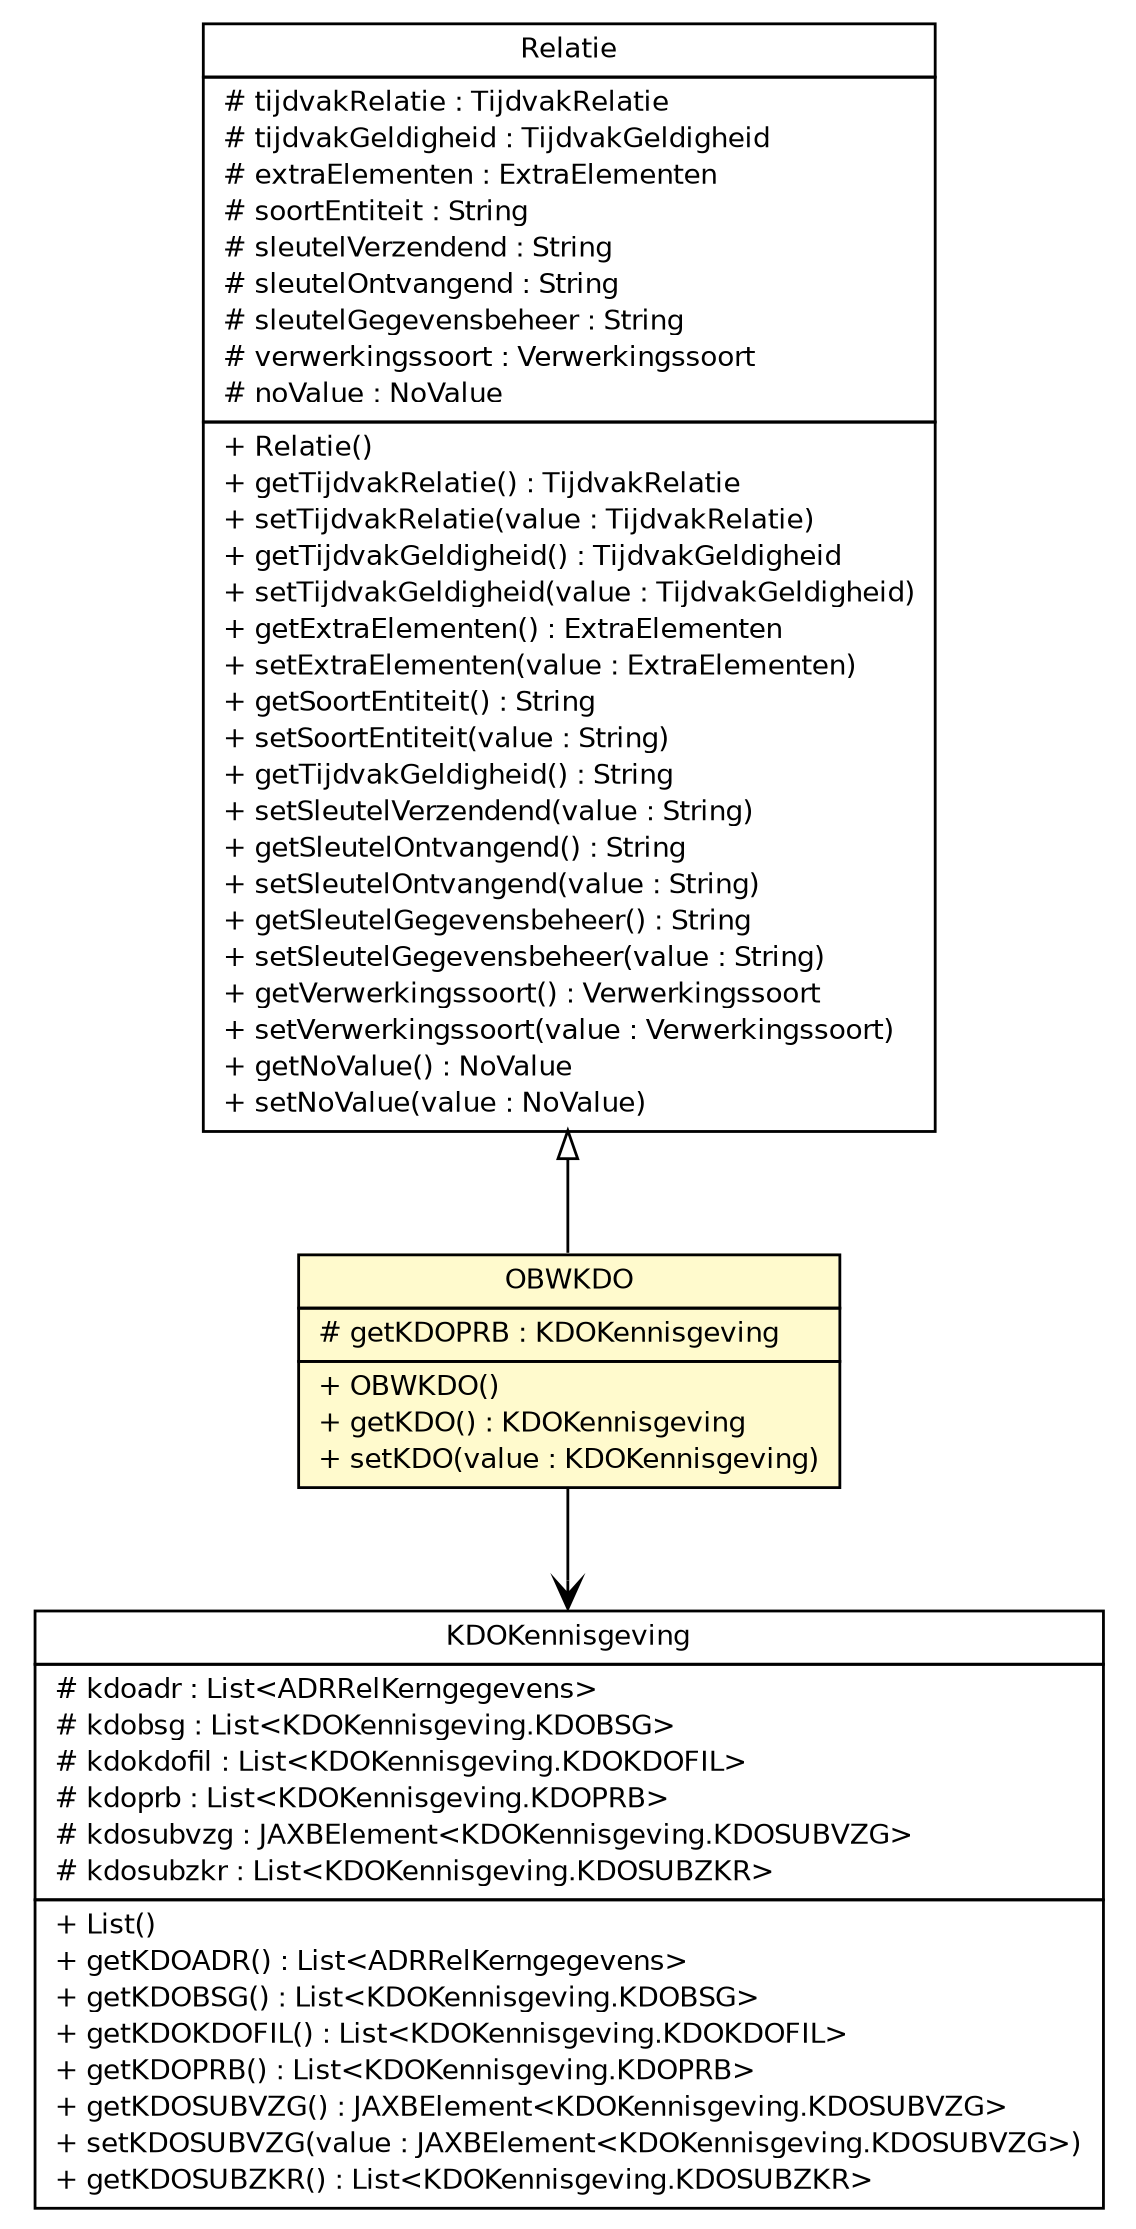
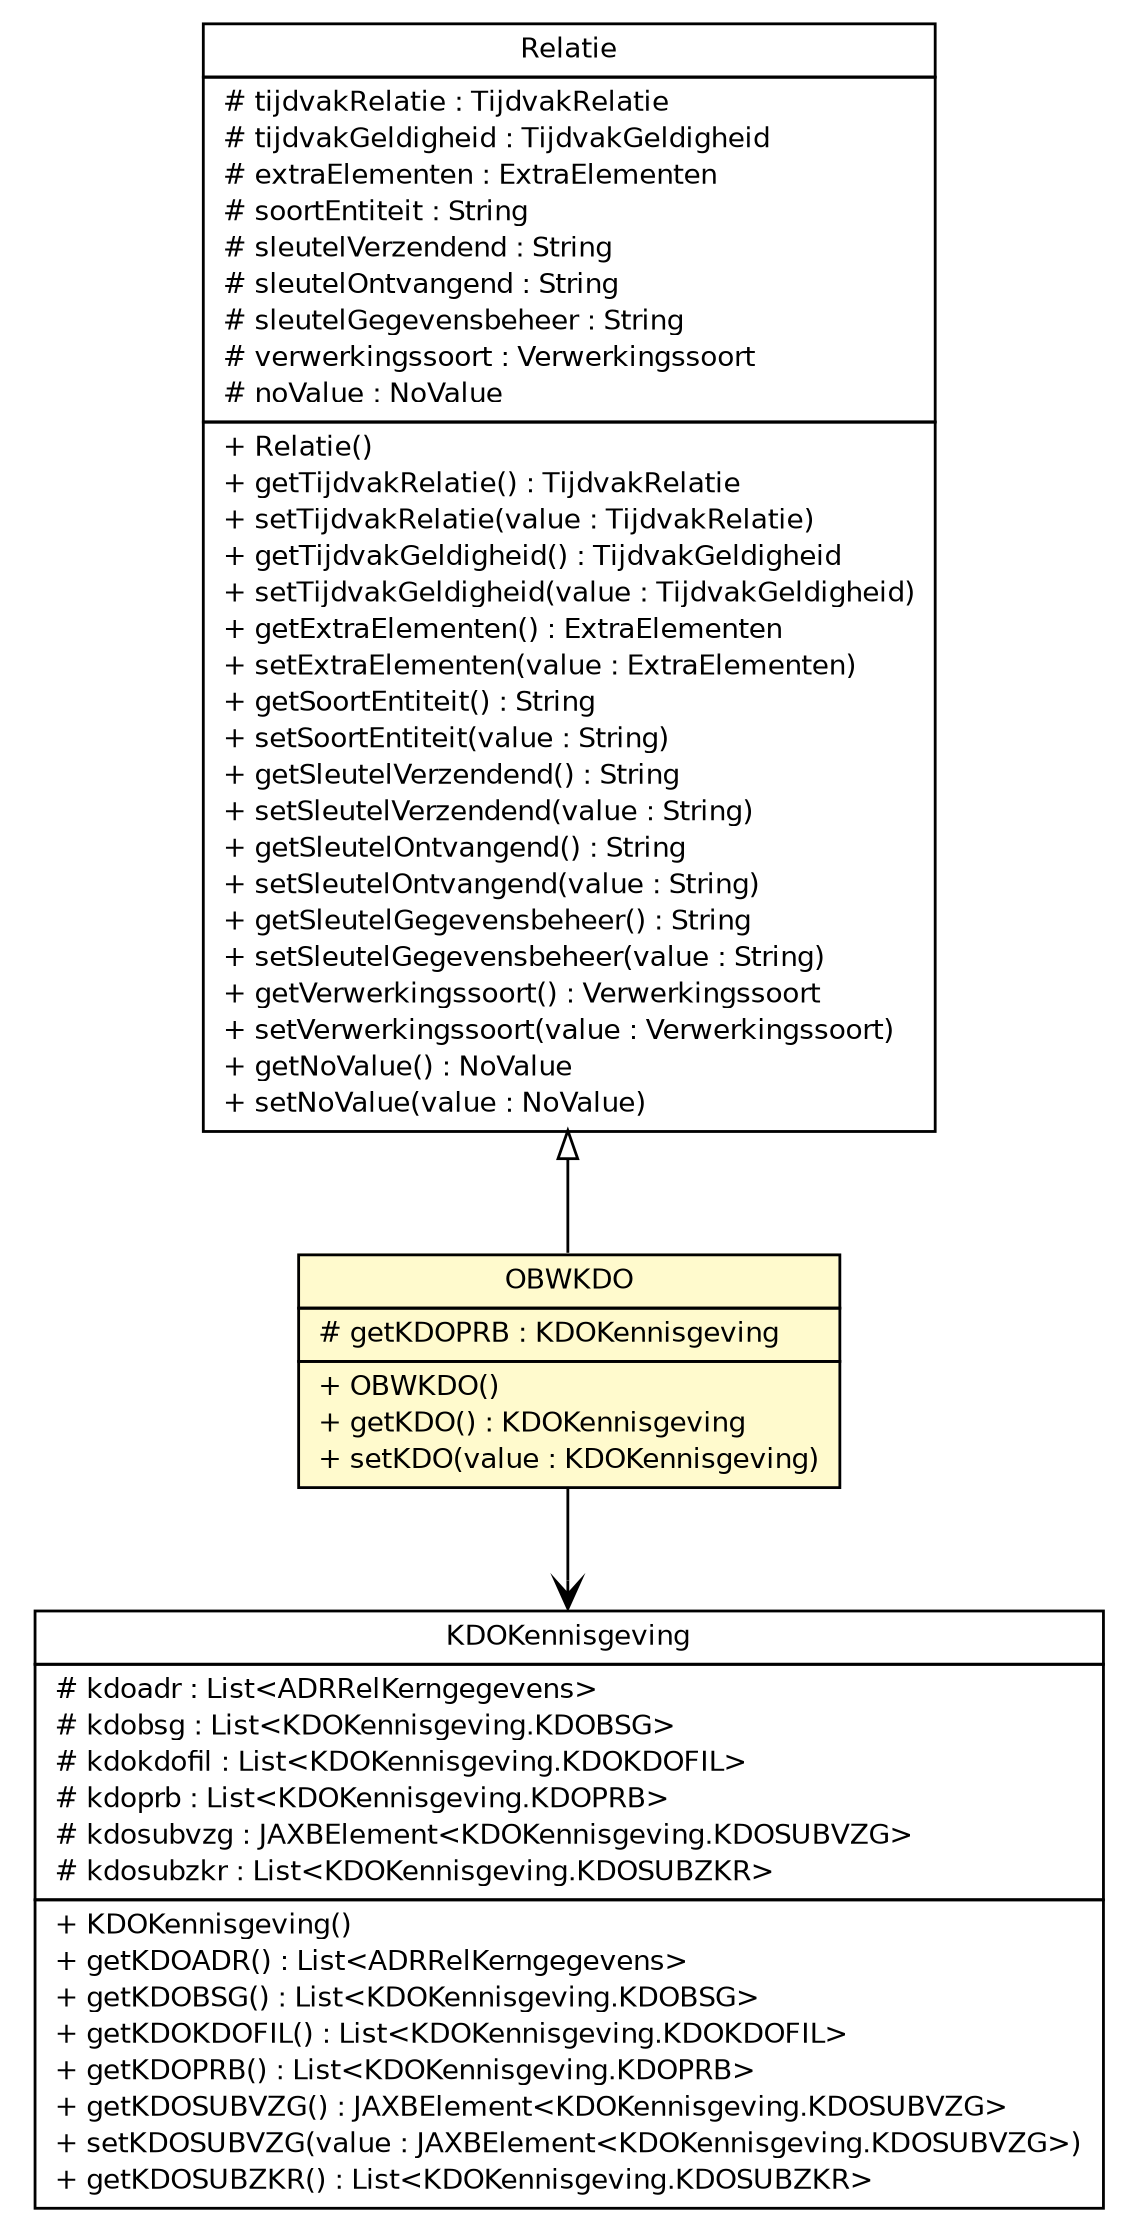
(449, 775) -> (451, 775)
(107, 1925) -> (203, 1925)
